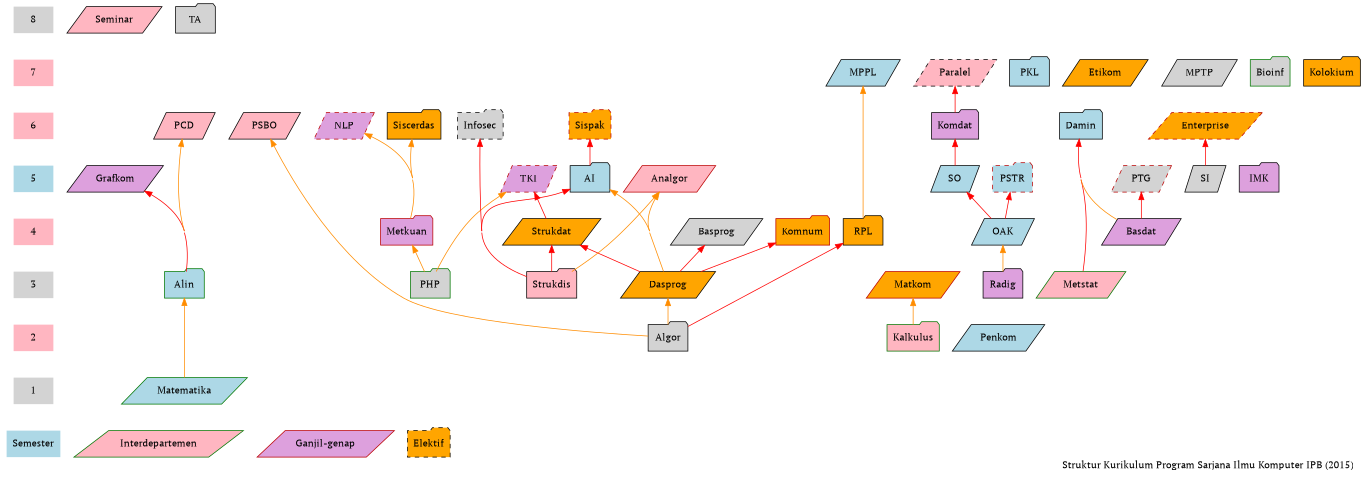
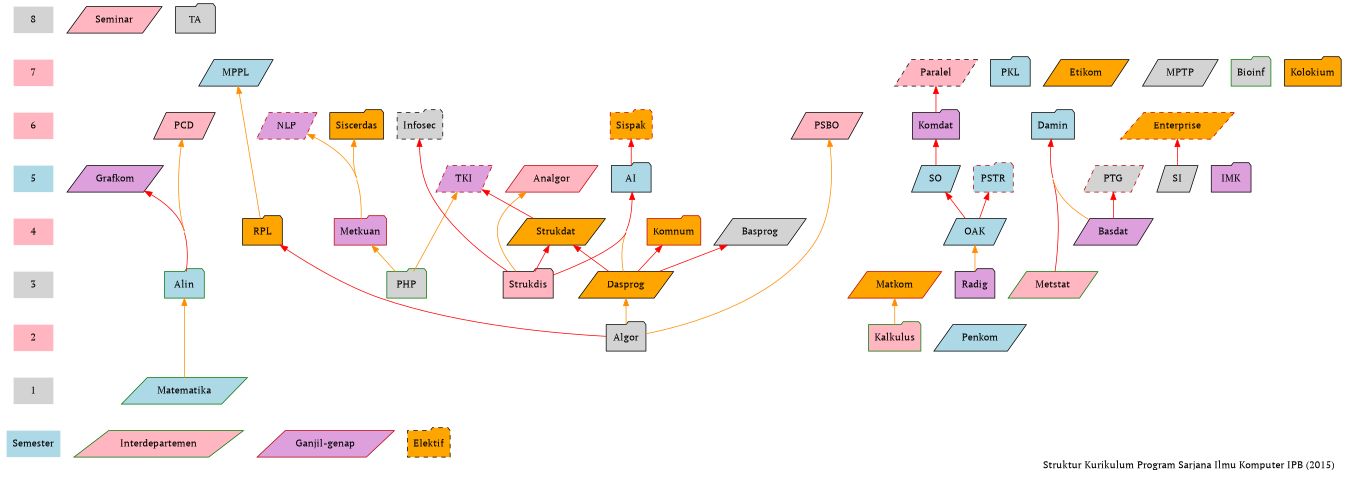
(649, 214) -> none
